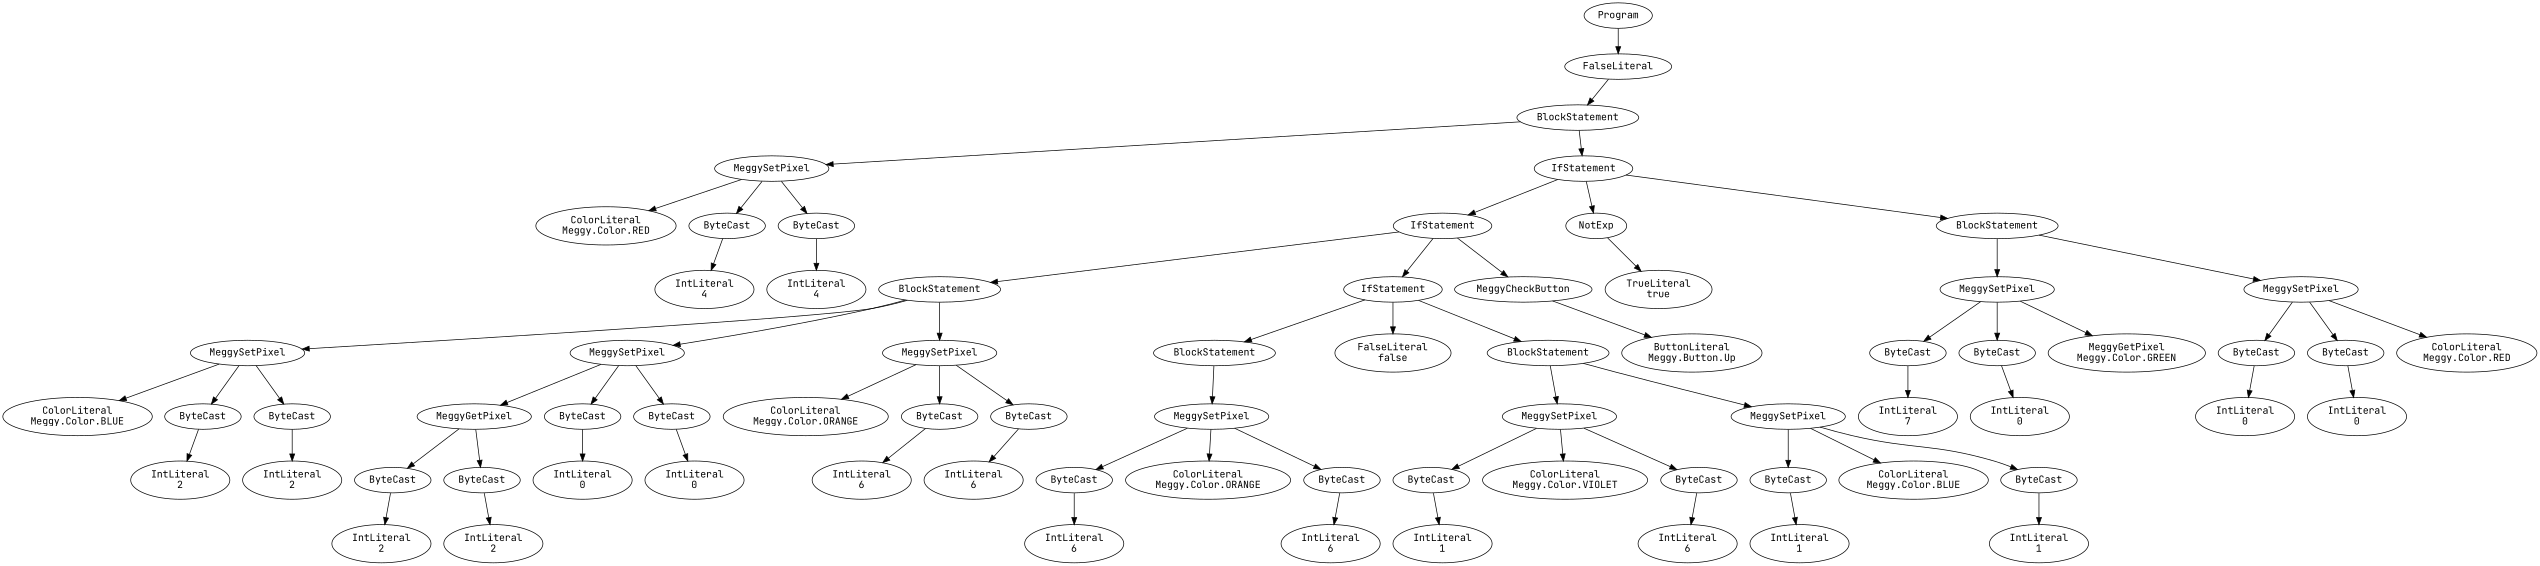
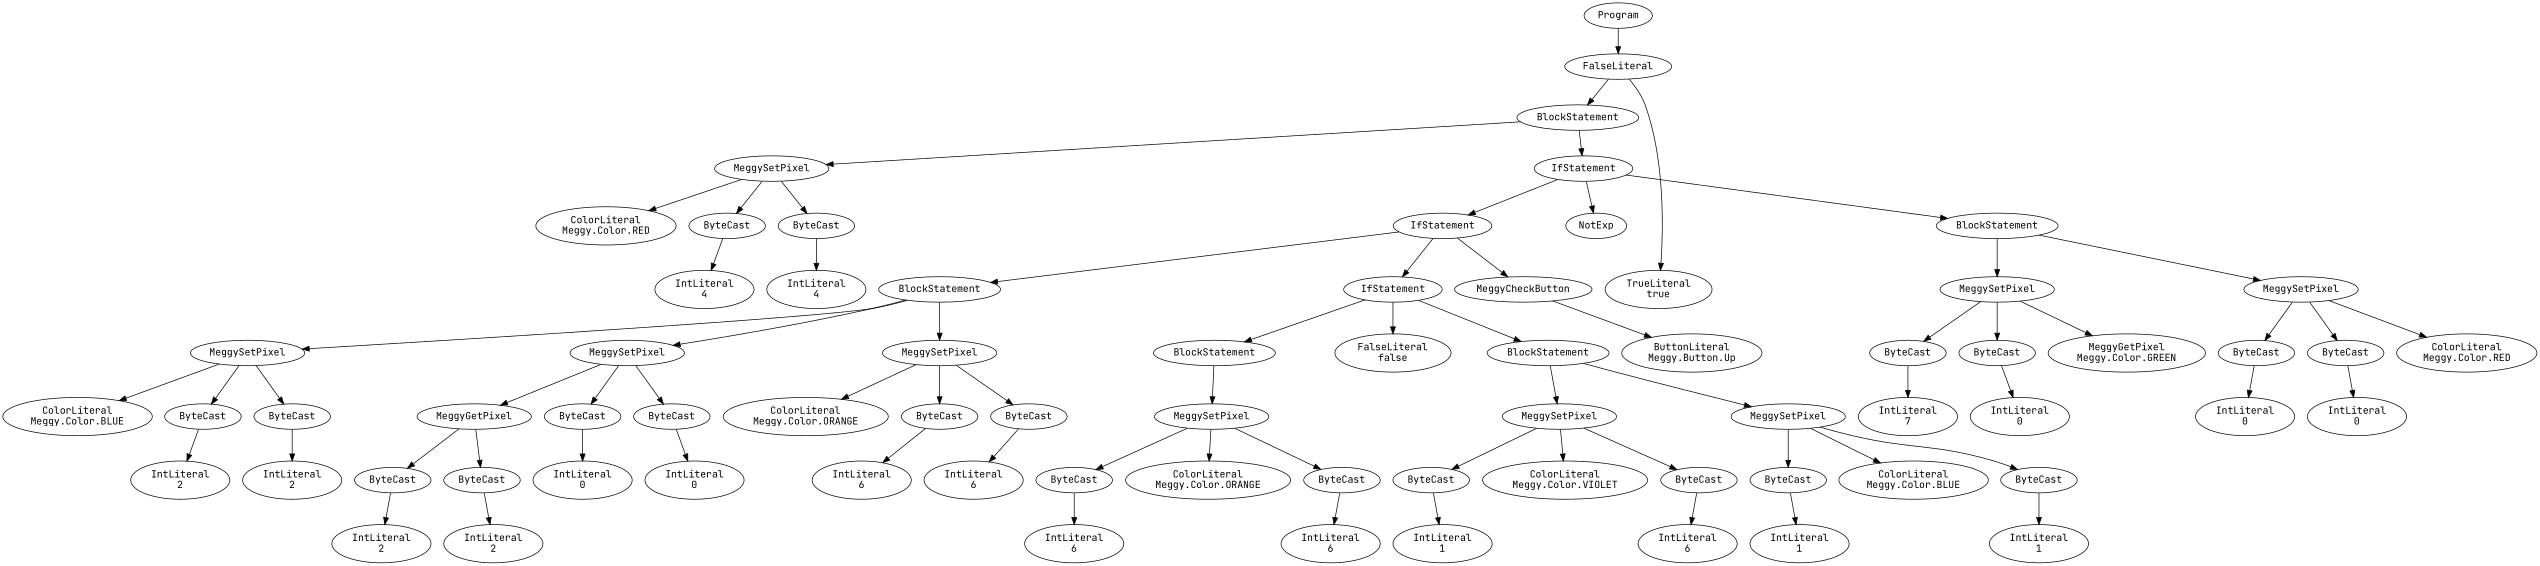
(1622, 252) -> (1659, 168)
